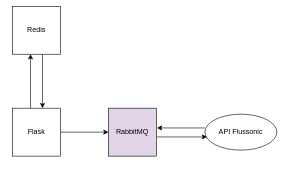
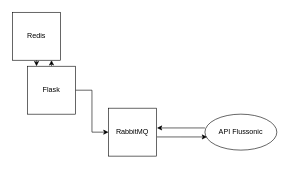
(36, 30) -> (36, 36)
(36, 132) -> (51, 90)
(132, 132) -> (132, 132)
